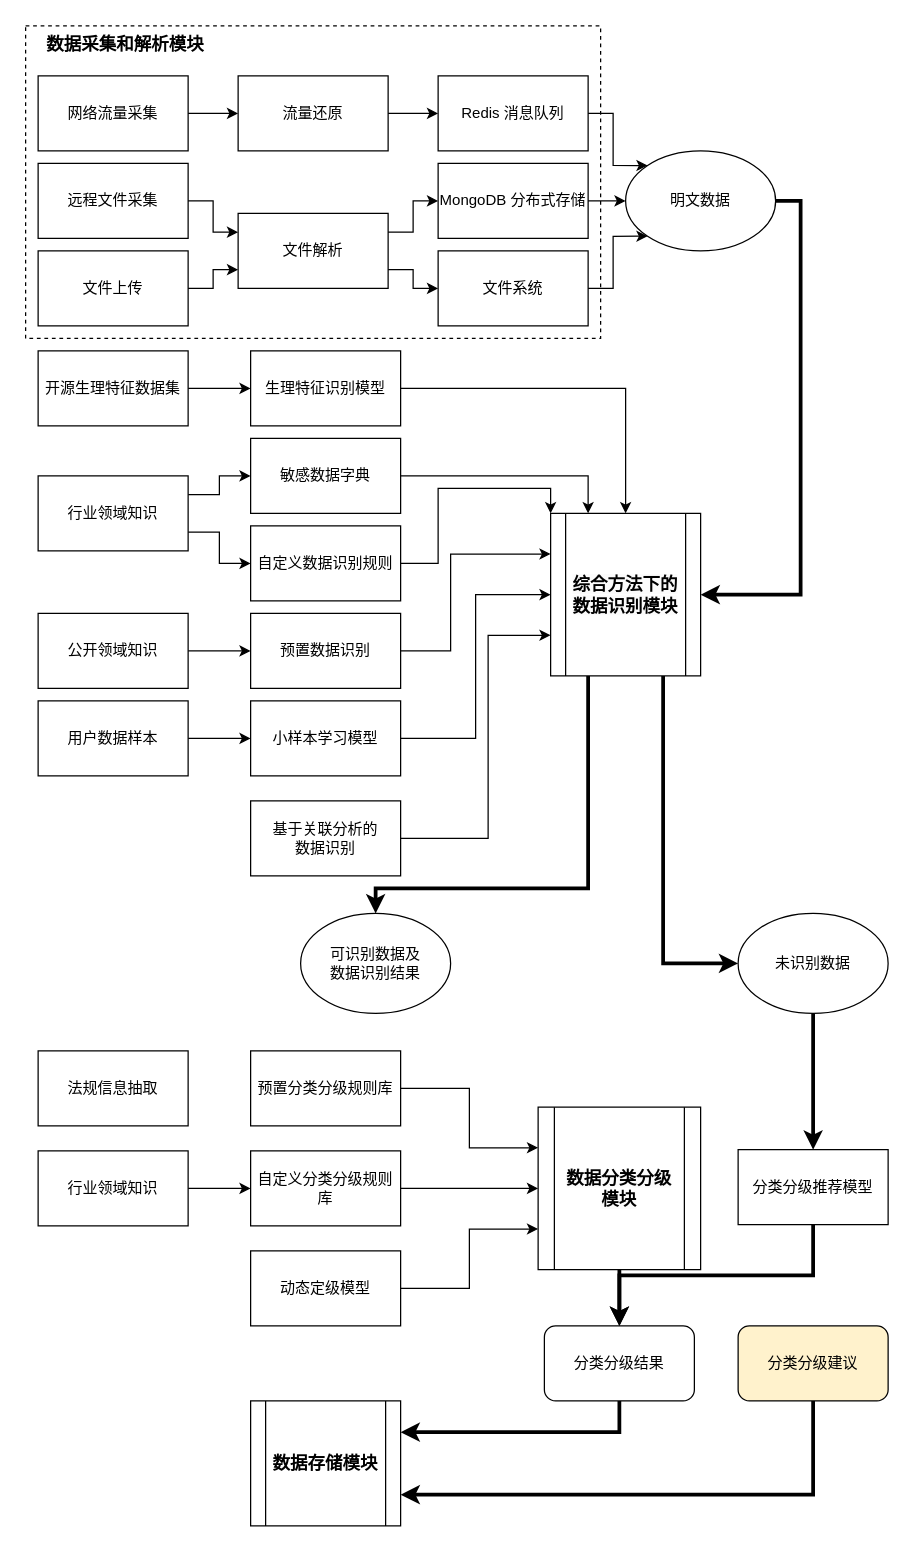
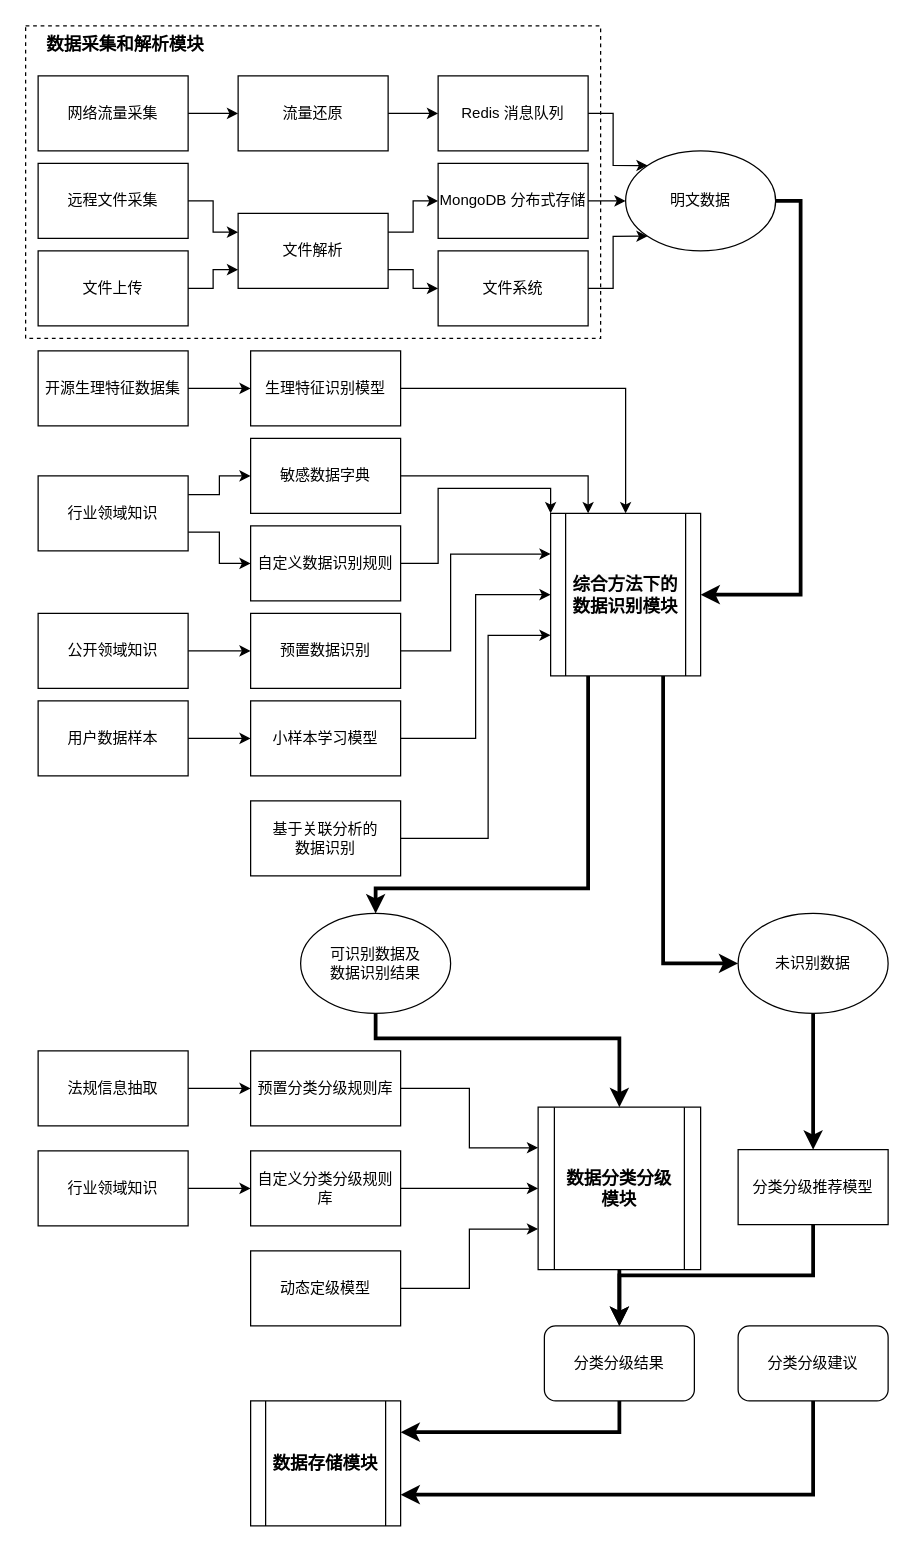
none -> (513, 1038)
none -> (215, 1088)
(813, 1363) -> (813, 1363)
